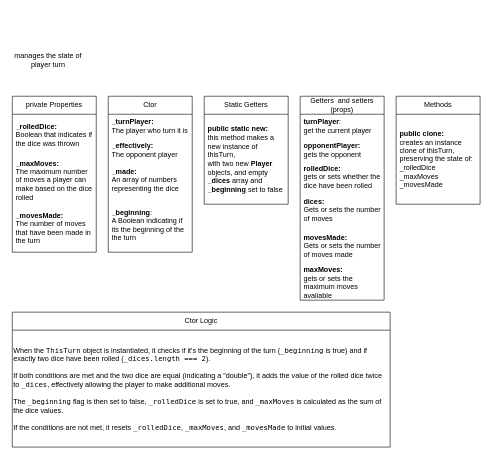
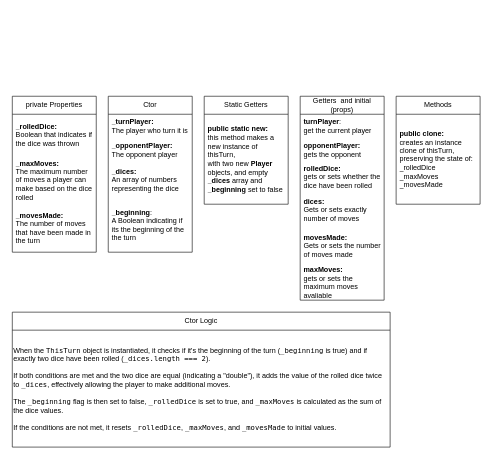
(48, 60) -> none
(342, 105) -> (342, 105)
(147, 150) -> (147, 150)
(151, 180) -> (151, 180)
(343, 210) -> (343, 210)
